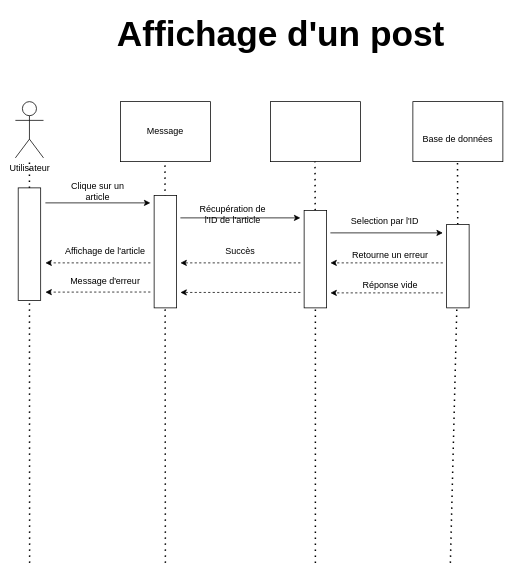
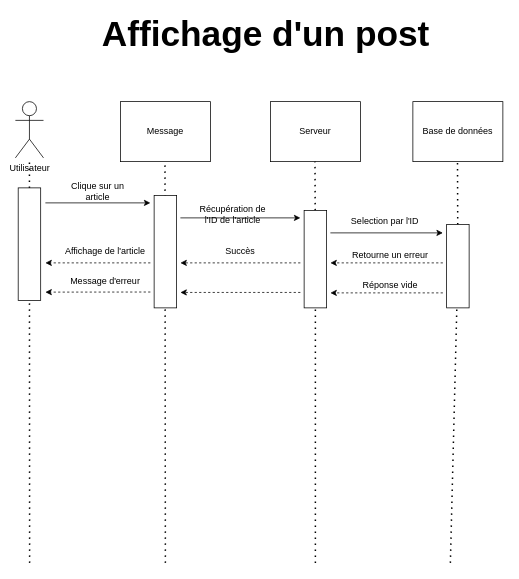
(281, 34) -> (266, 34)
none -> (315, 132)
(458, 139) -> (458, 132)
